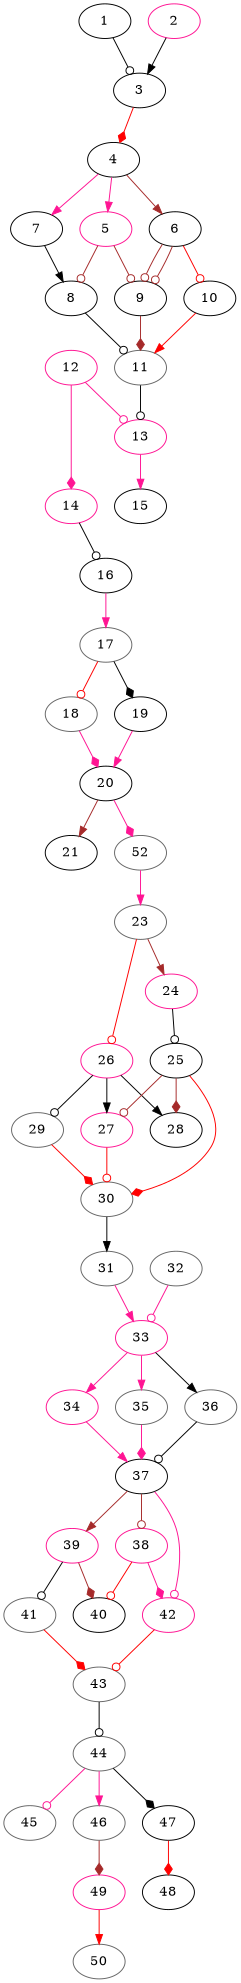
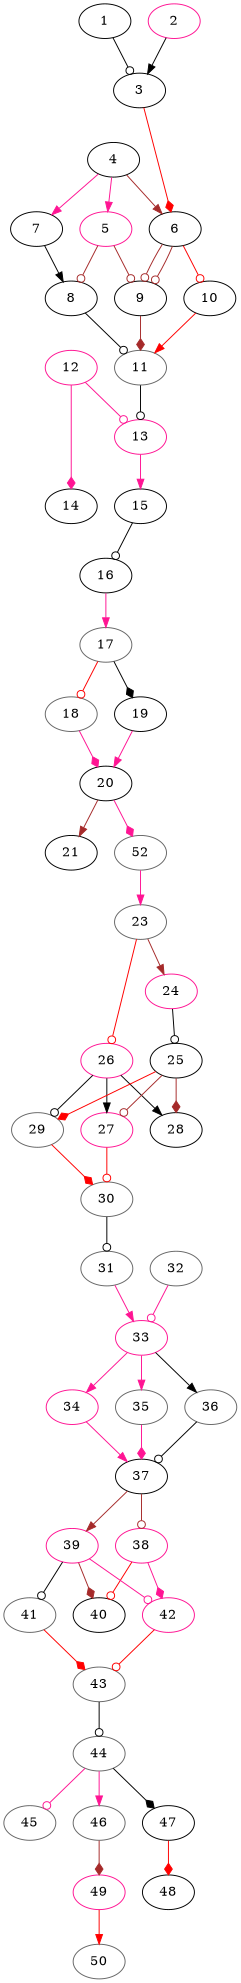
(129, 119) -> (156, 154)
(71, 506) -> (71, 506)
(87, 537) -> (125, 537)
(210, 1148) -> (114, 1092)
(107, 1230) -> (107, 1230)
(178, 1538) -> (114, 1576)
